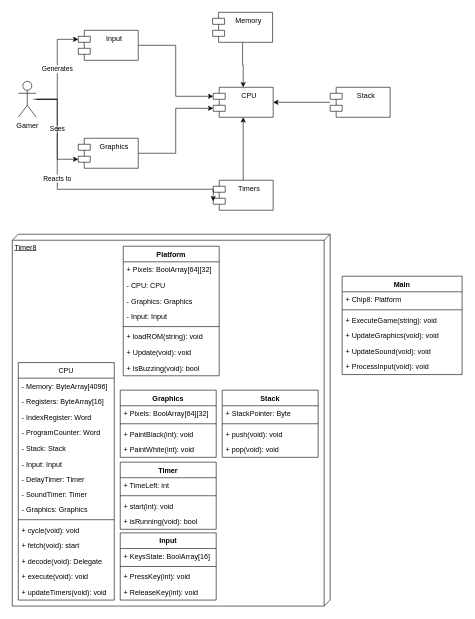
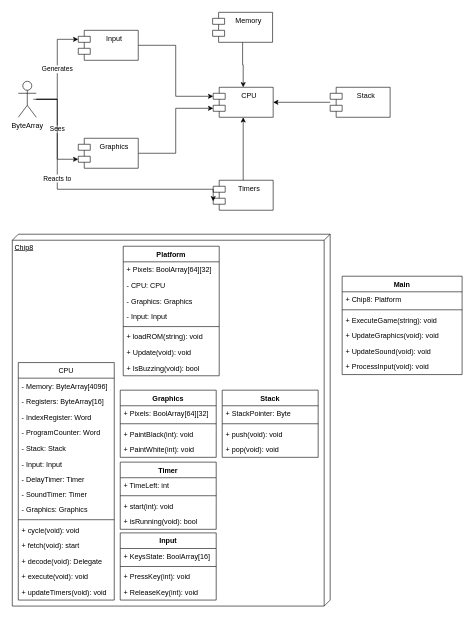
(28, 126) -> (28, 126)
(26, 248) -> (24, 248)
